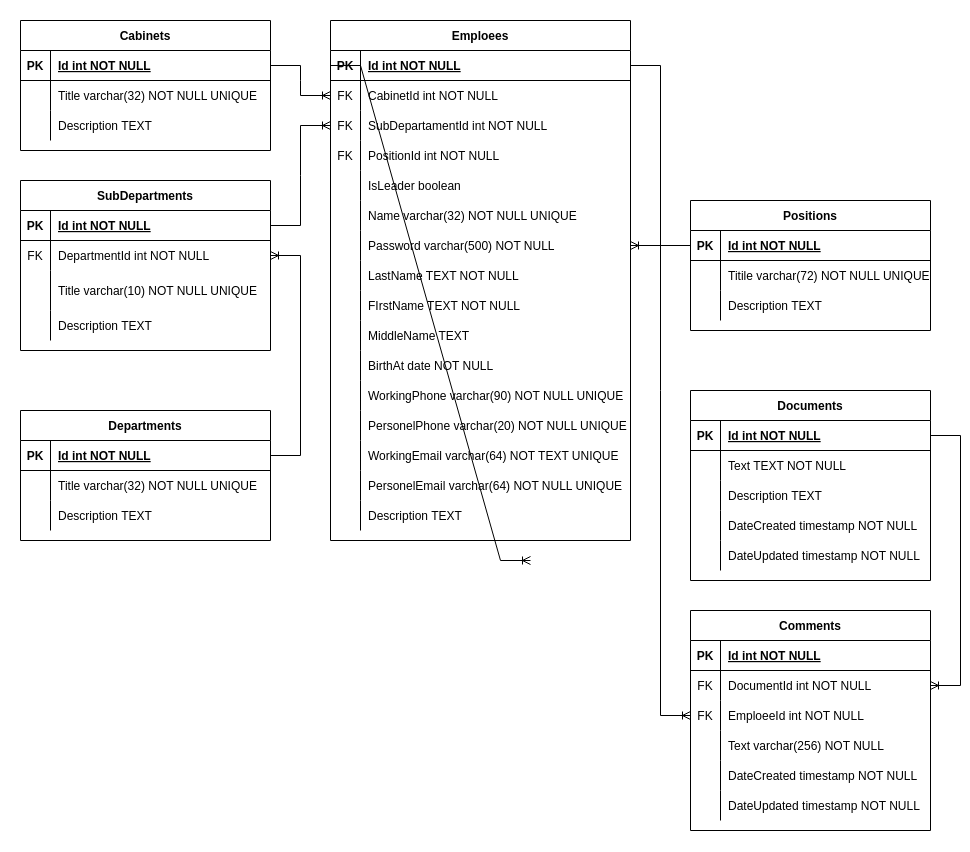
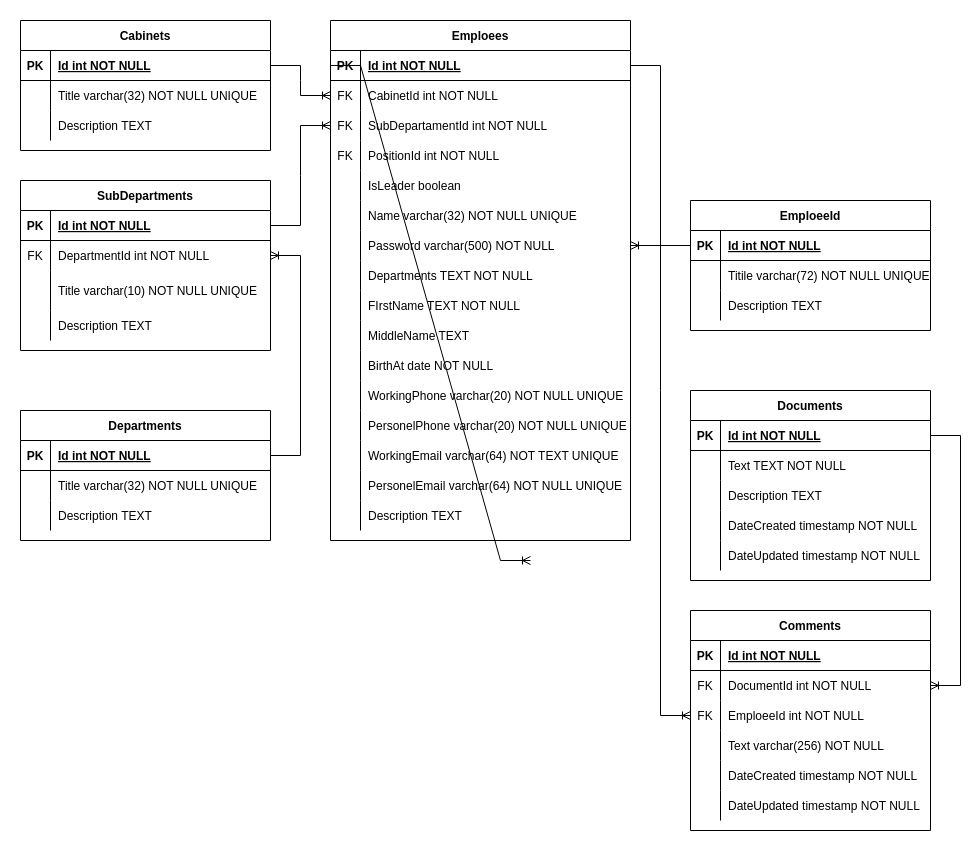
(810, 216) -> (810, 216)
(437, 276) -> (447, 276)
(495, 396) -> (495, 396)
